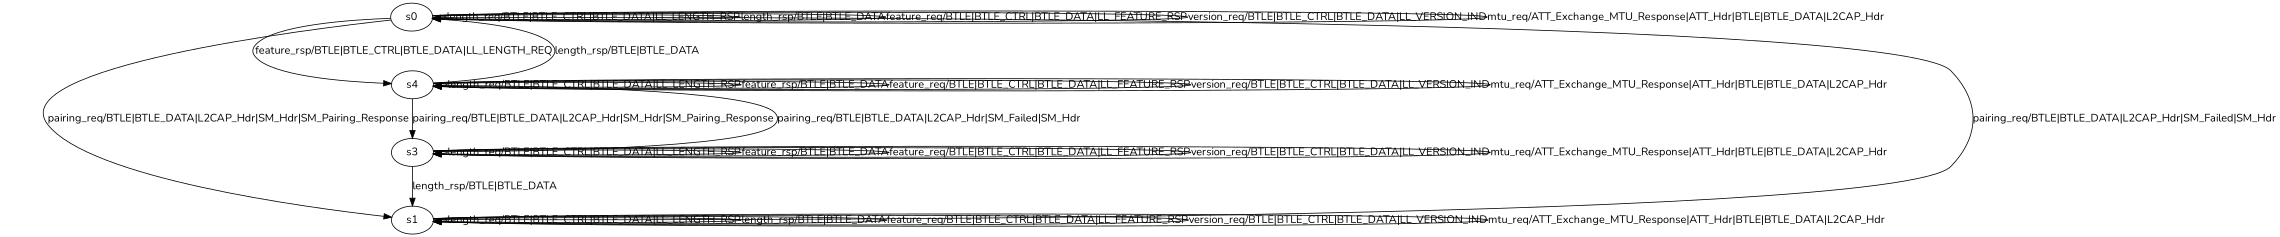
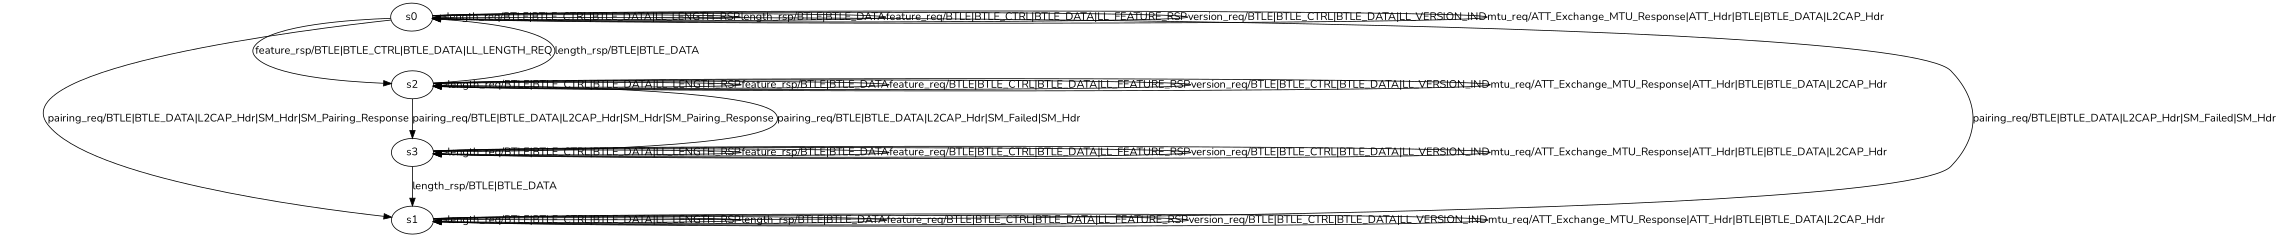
(412, 85) -> (412, 85)
